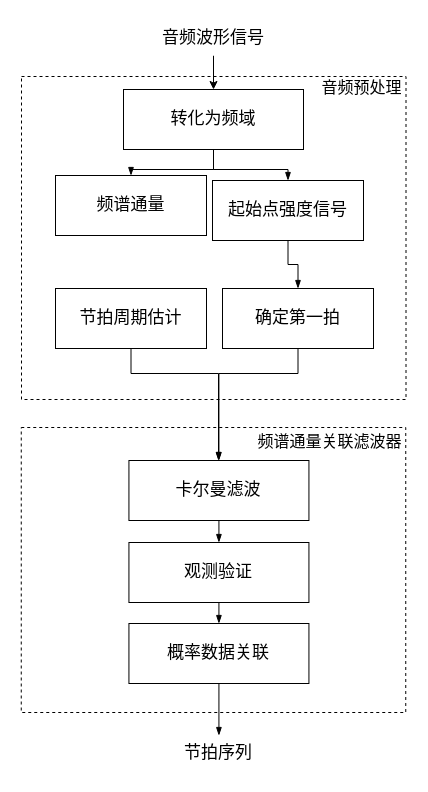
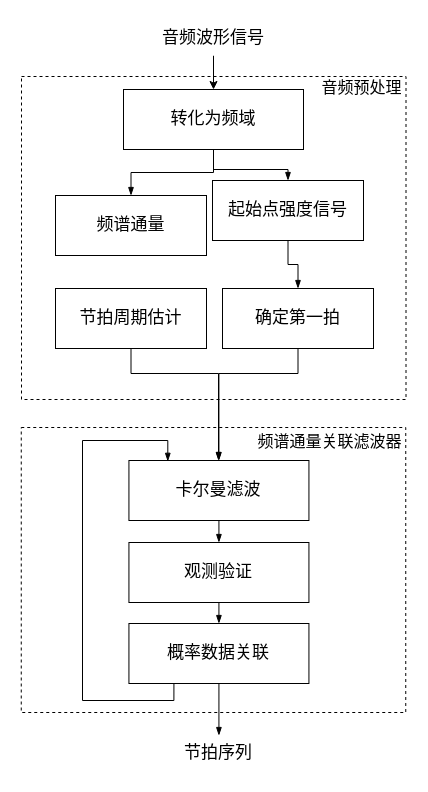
(131, 206) -> (131, 226)
none -> (83, 577)
